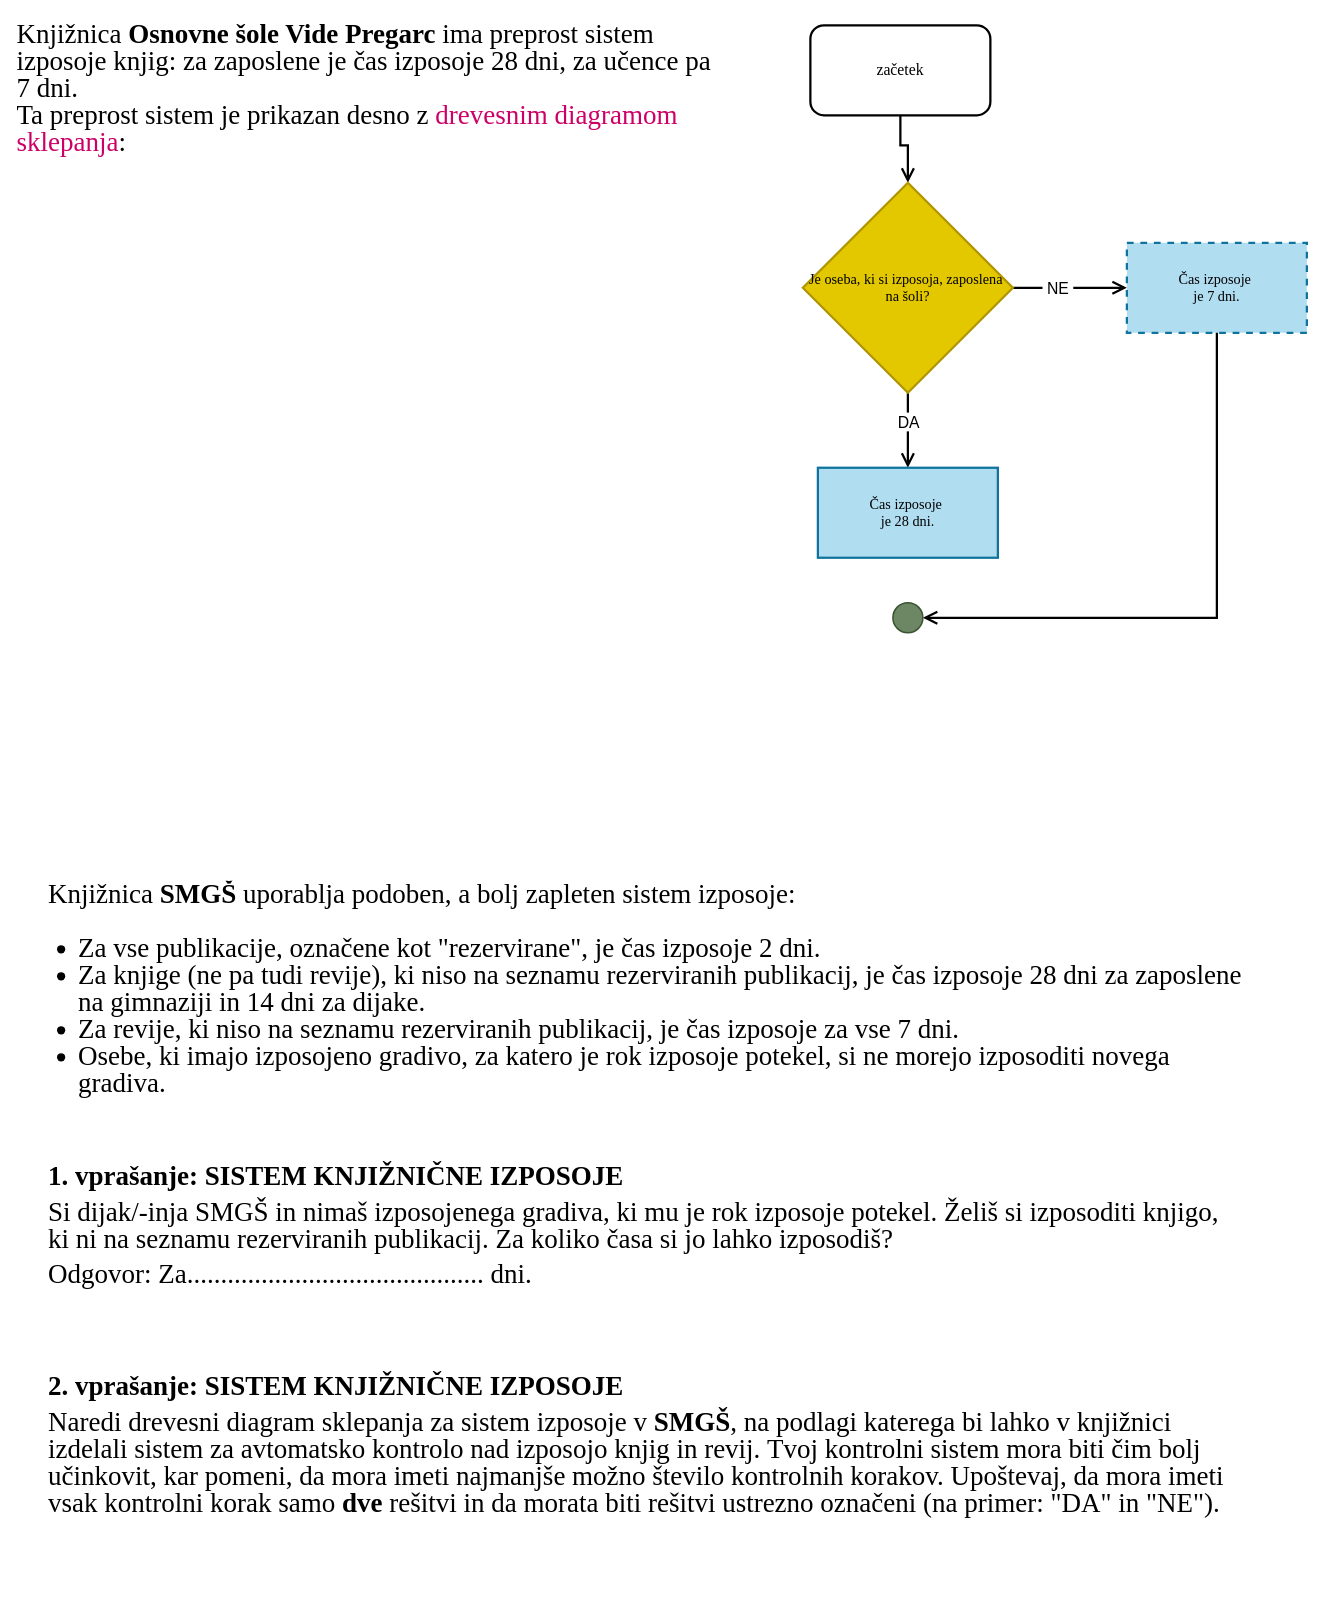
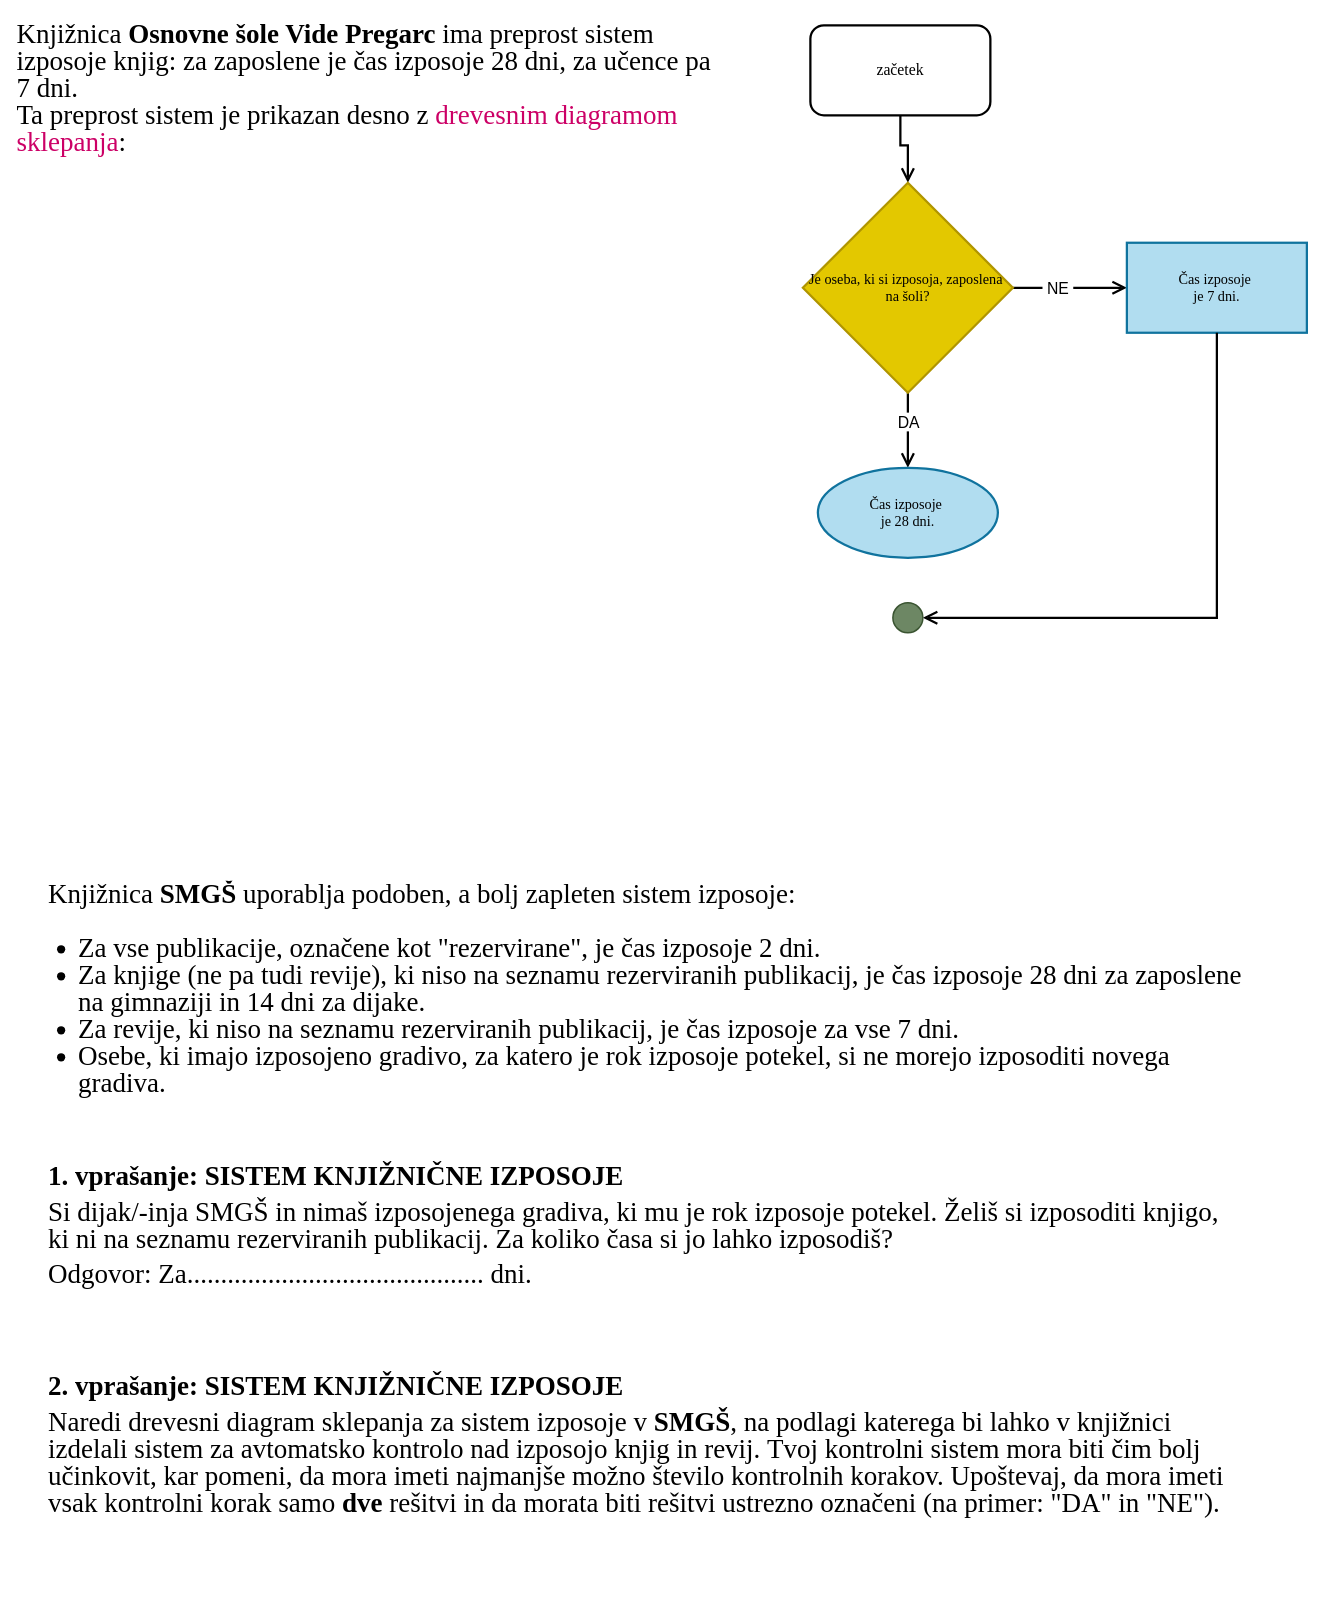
(1217, 288) -> (1217, 288)
(908, 513) -> (908, 513)
